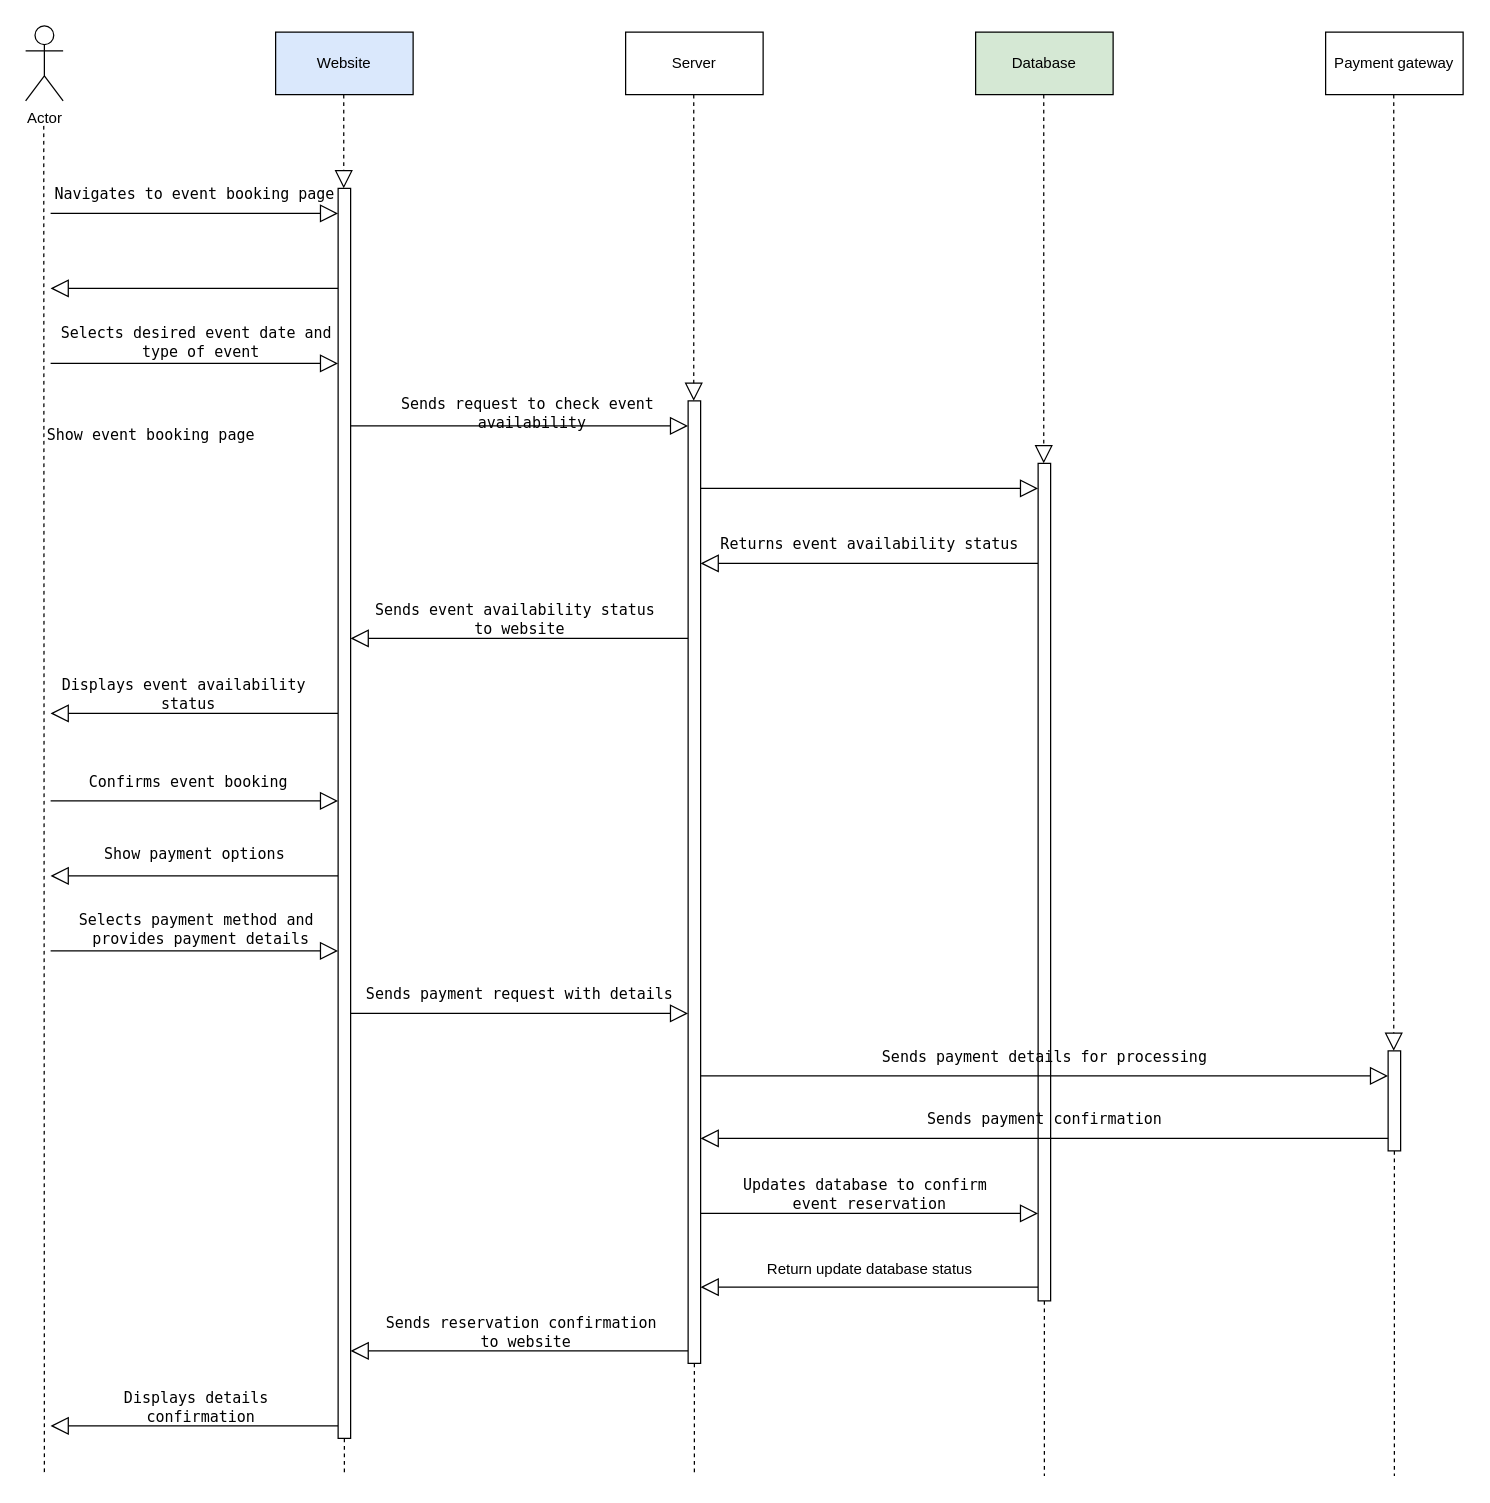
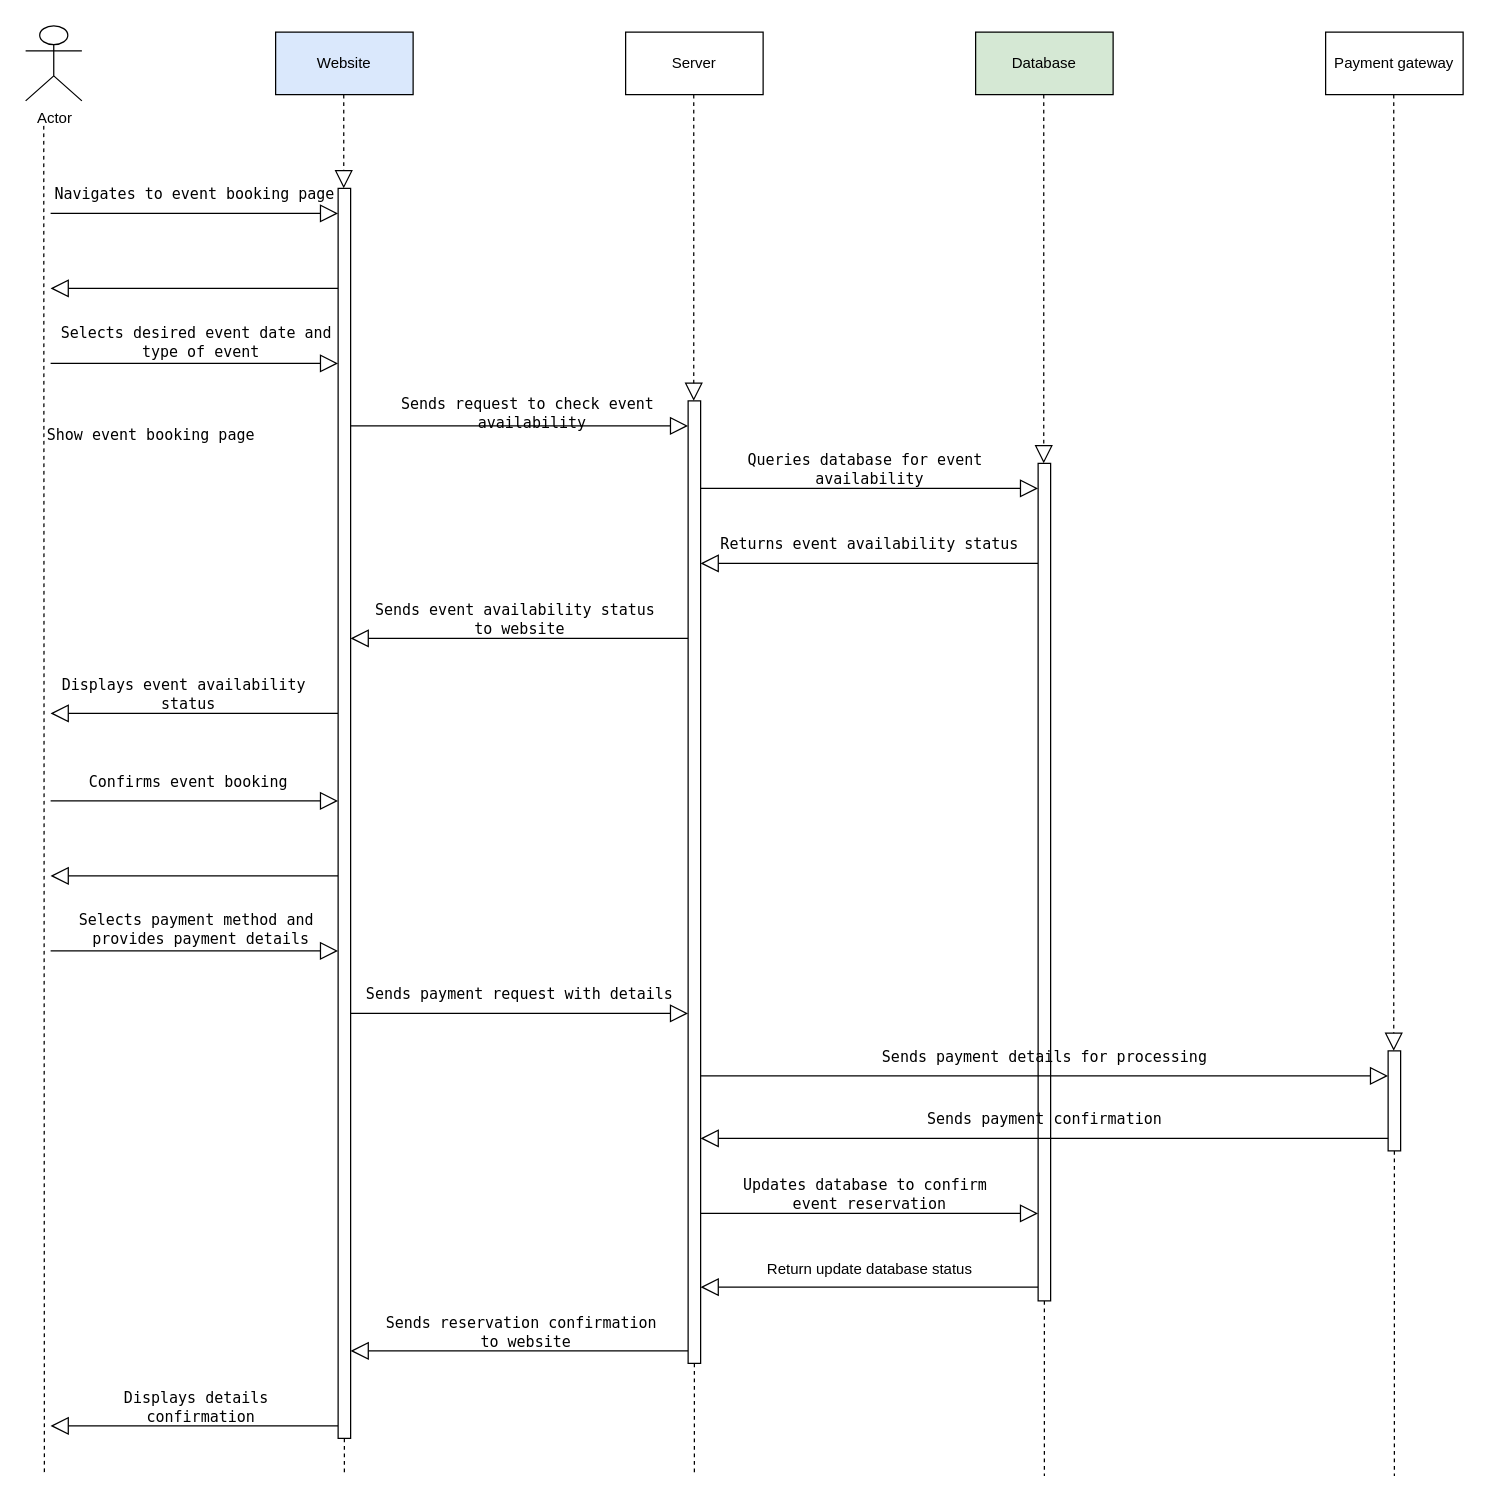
(44, 63) -> (54, 63)
none -> (869, 469)
(194, 854) -> none
